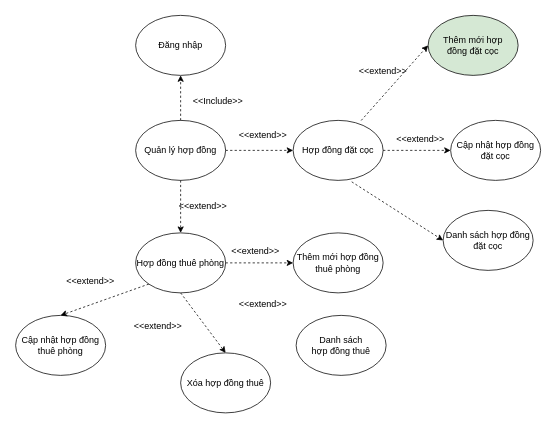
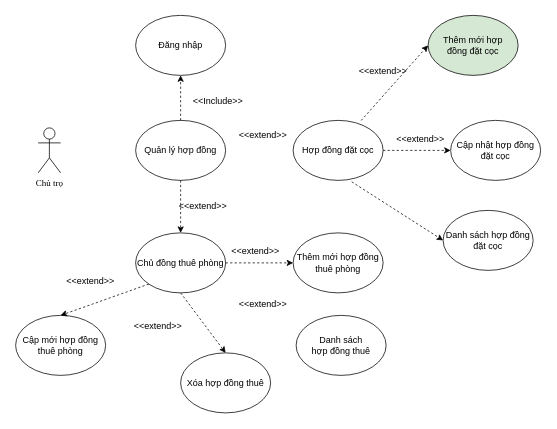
none -> (49, 150)
(257, 150) -> none
(180, 263) -> (180, 263)
(60, 345) -> (60, 345)
